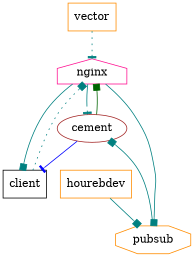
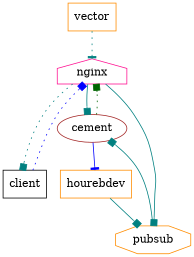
(87, 95) -> (87, 95)
(97, 103) -> (97, 103)
(41, 119) -> (41, 119)
(50, 127) -> (50, 127)
(61, 154) -> (94, 154)
